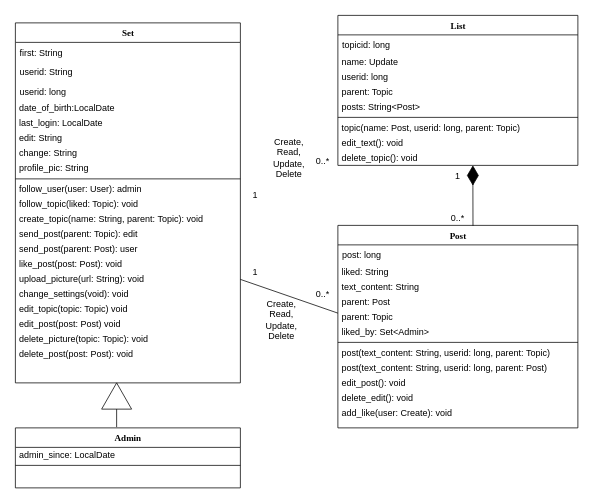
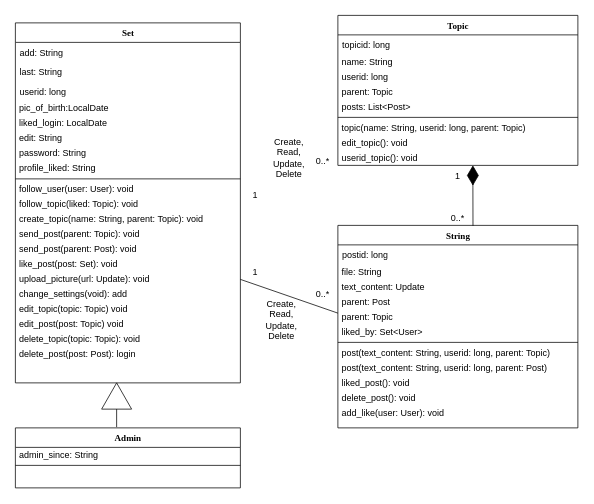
(458, 26) -> (458, 26)
(48, 53) -> (44, 53)
(367, 62) -> (366, 62)
(50, 73) -> (45, 73)
(384, 107) -> (379, 107)
(71, 108) -> (68, 108)
(63, 123) -> (64, 123)
(439, 128) -> (443, 128)
(378, 143) -> (379, 143)
(49, 153) -> (54, 153)
(384, 158) -> (384, 158)
(58, 168) -> (62, 168)
(84, 189) -> (82, 189)
(85, 234) -> (85, 234)
(458, 236) -> (458, 236)
(85, 249) -> (84, 249)
(364, 256) -> (368, 256)
(77, 264) -> (74, 264)
(366, 272) -> (364, 272)
(90, 279) -> (91, 279)
(386, 287) -> (387, 287)
(79, 294) -> (78, 294)
(77, 324) -> (78, 324)
(384, 332) -> (383, 332)
(92, 339) -> (87, 339)
(83, 354) -> (84, 354)
(378, 383) -> (379, 383)
(381, 398) -> (383, 398)
(402, 413) -> (397, 413)
(66, 455) -> (59, 455)
